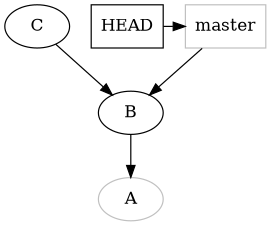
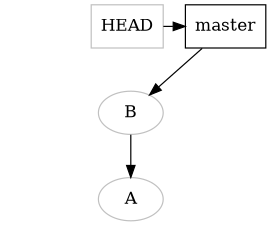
(37, 26) -> none
(127, 26) -> (127, 26)
(226, 26) -> (226, 26)
(131, 113) -> (131, 113)
